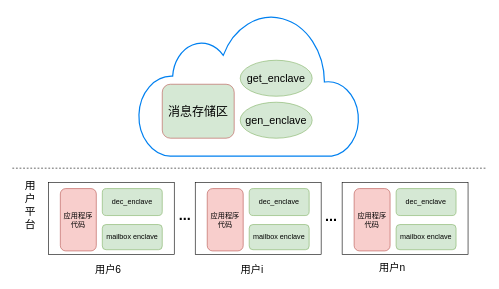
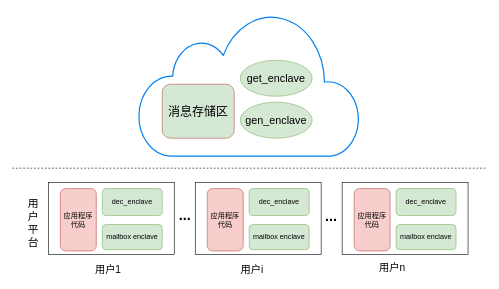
(30, 210) -> (33, 228)
(108, 270) -> (108, 270)
